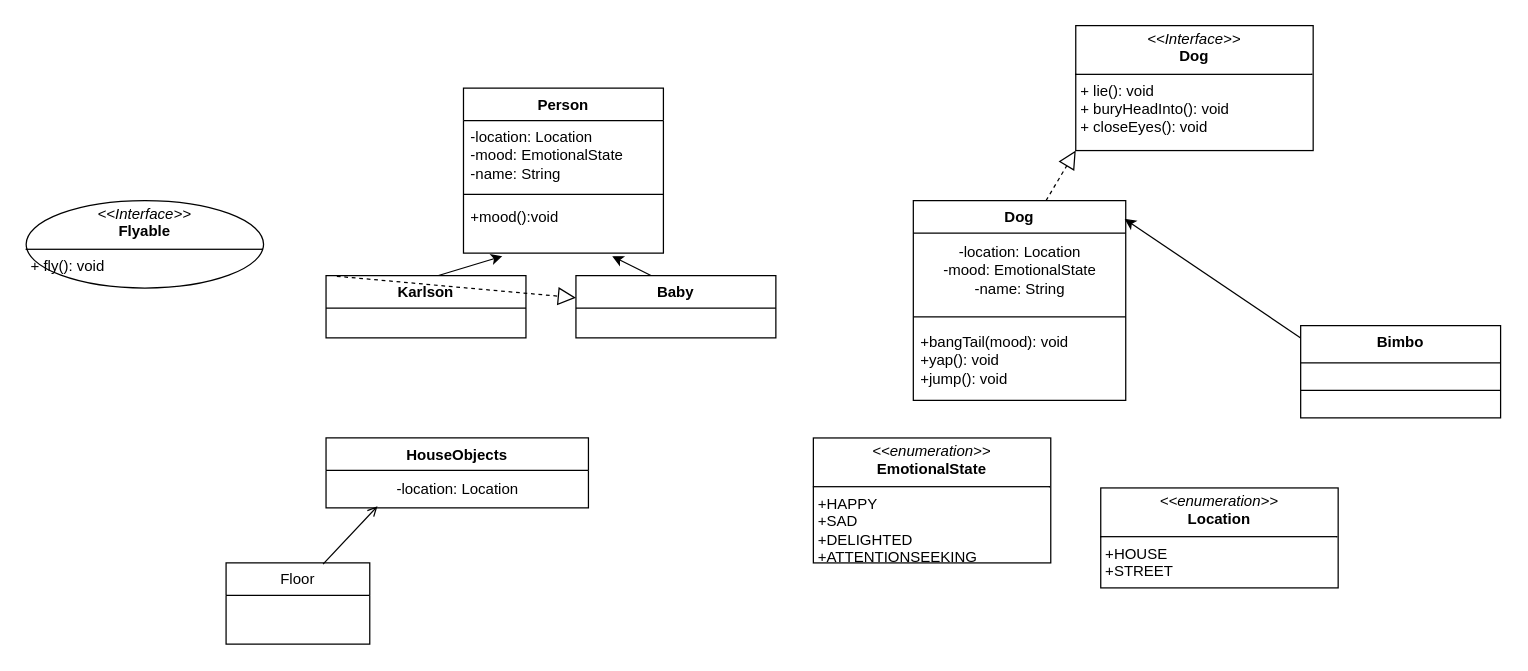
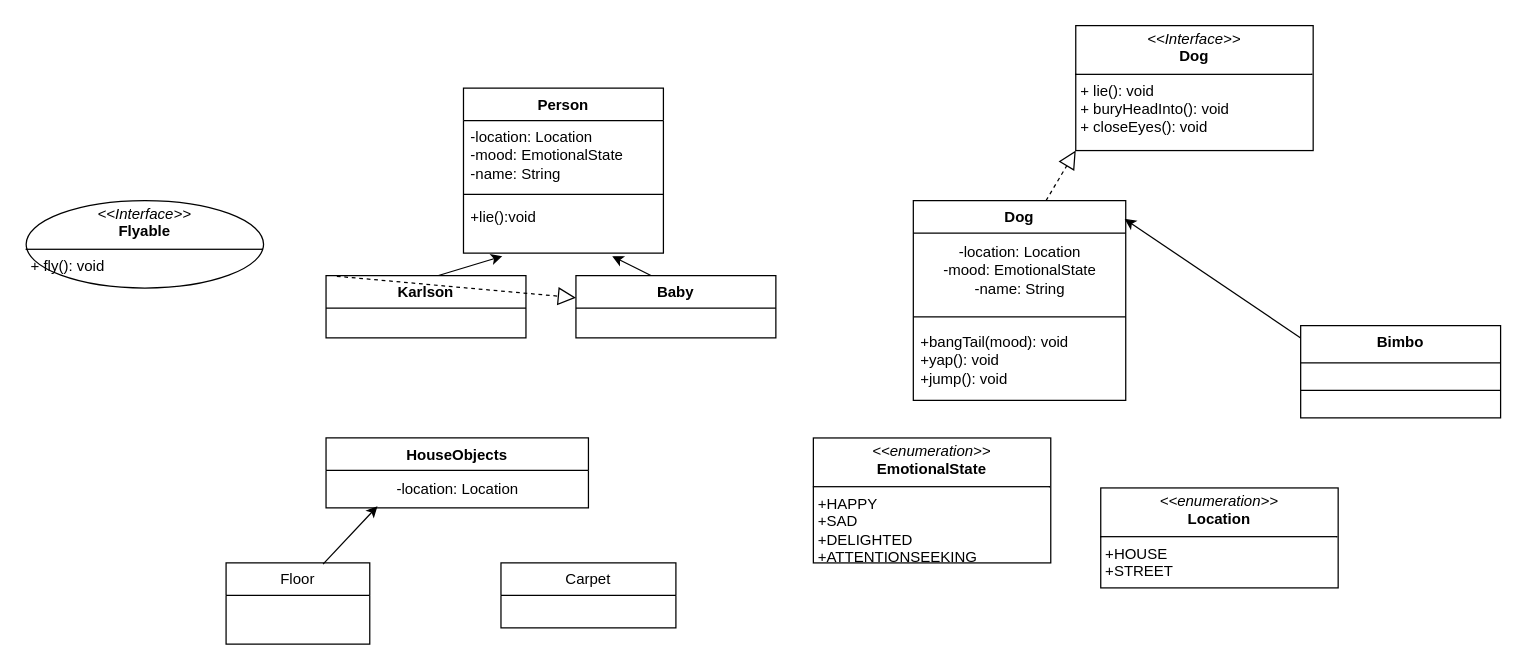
(517, 218) -> (509, 218)
(371, 513) -> (370, 514)
none -> (588, 596)
